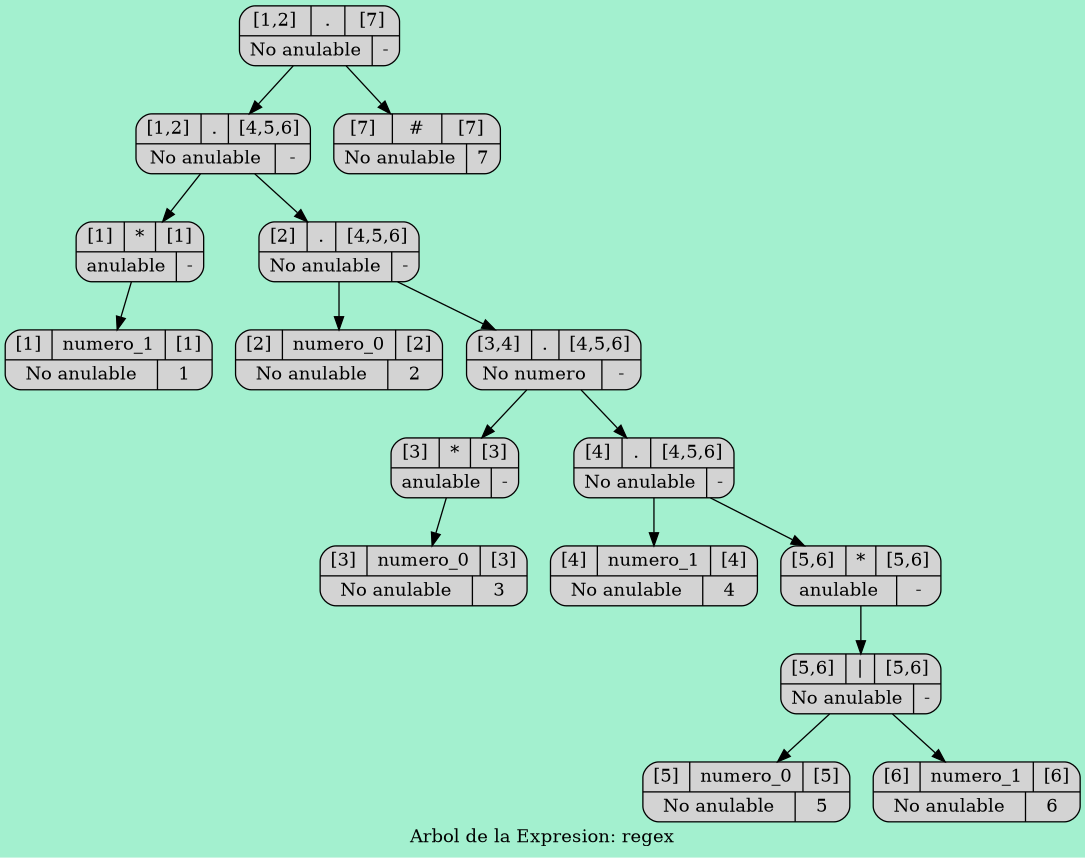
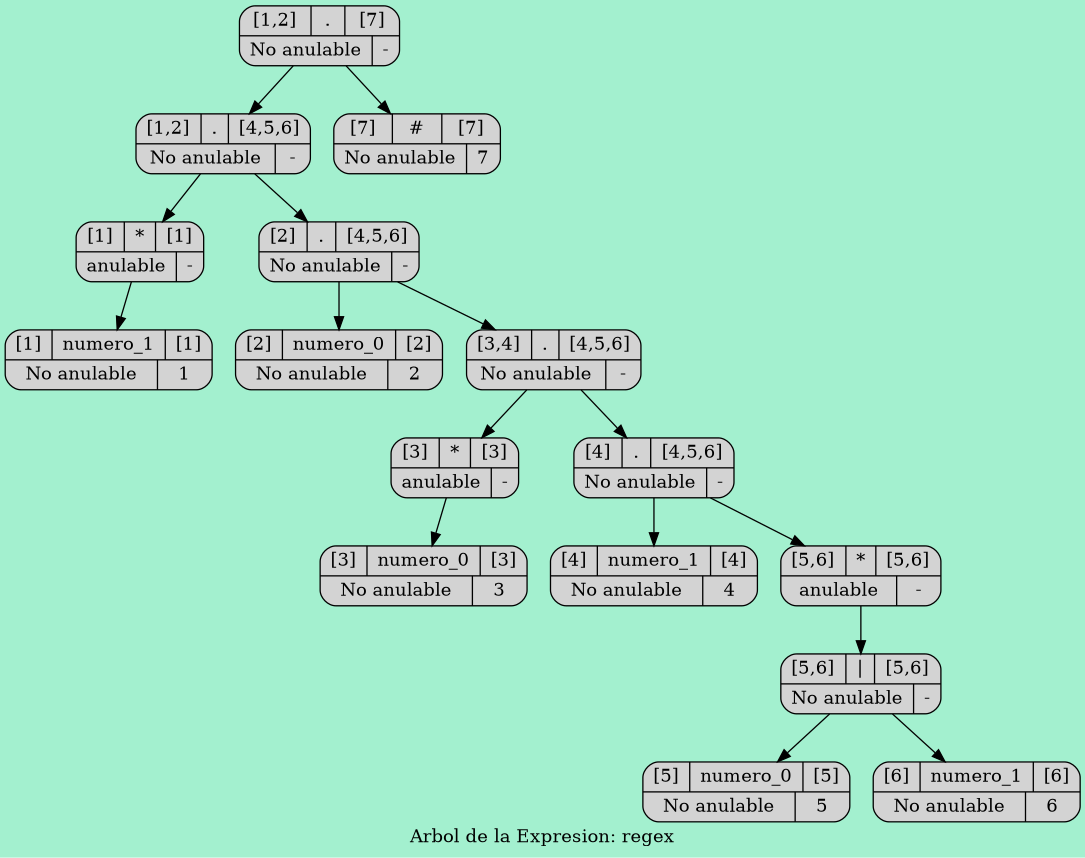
(534, 374) -> (536, 374)
